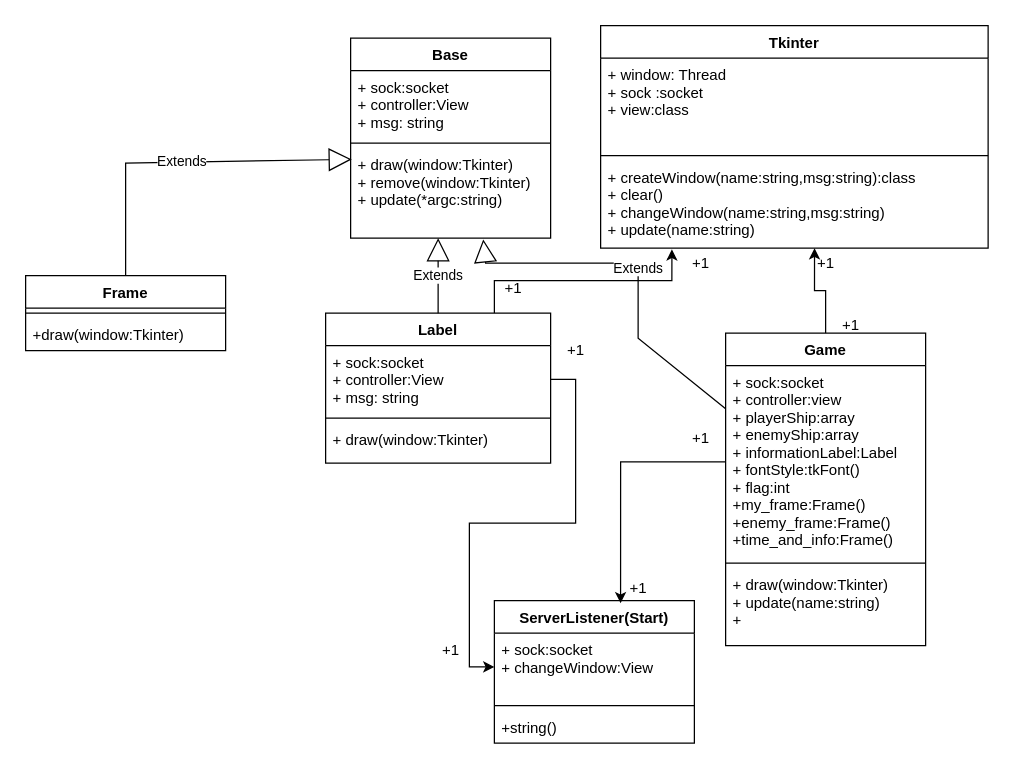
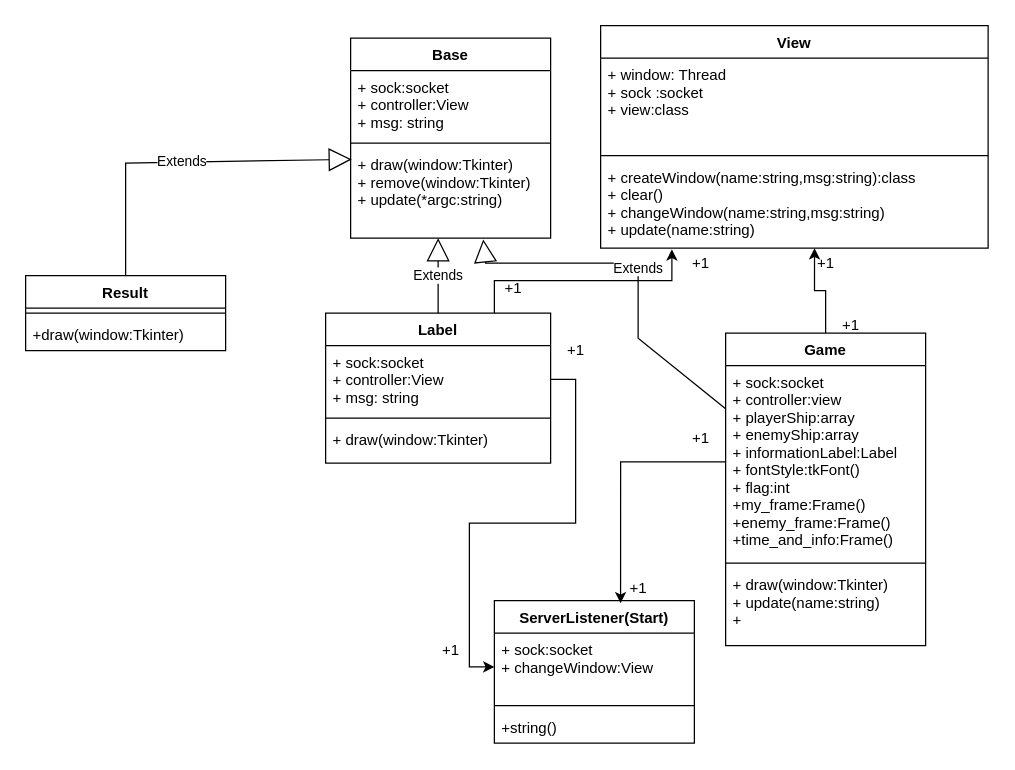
(794, 43) -> (794, 43)
(125, 293) -> (125, 293)
